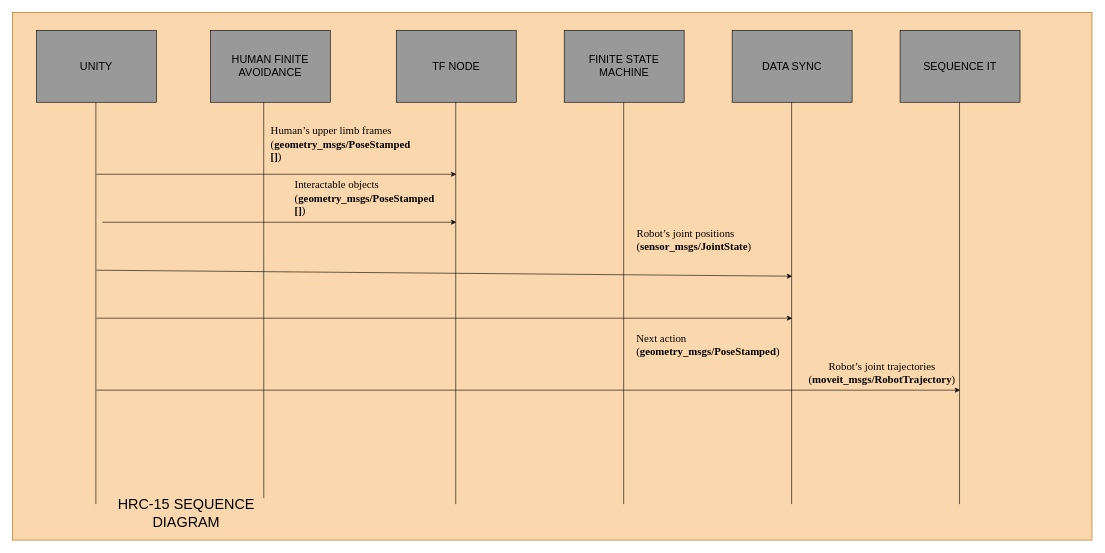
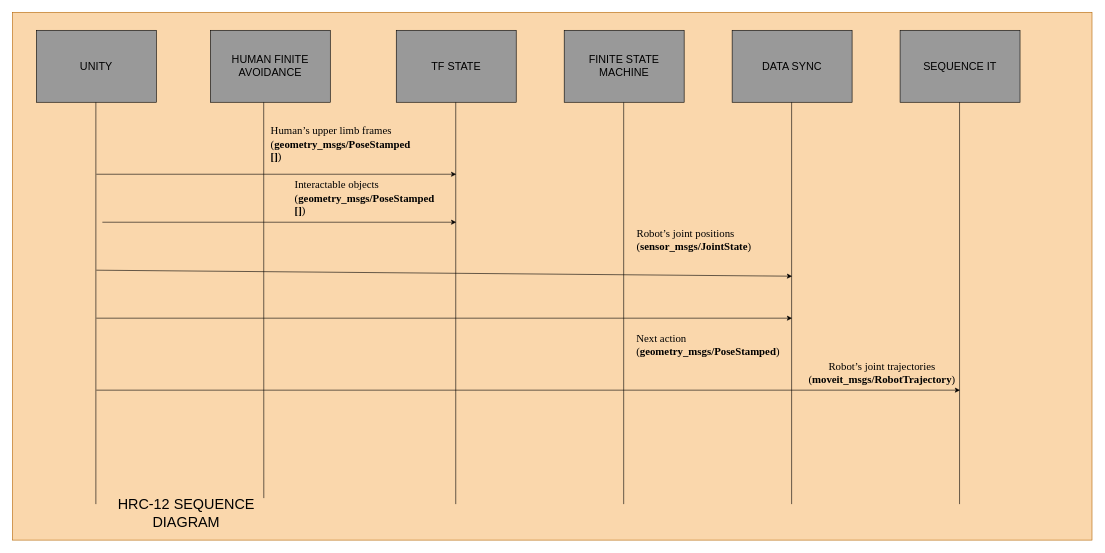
(456, 66) -> (456, 66)
(186, 513) -> (186, 513)
